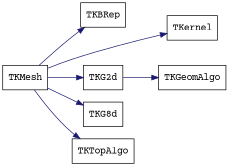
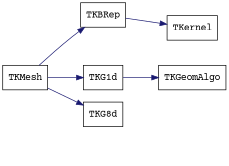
(103, 50) -> (143, 21)
(103, 78) -> (103, 78)
(103, 151) -> none
